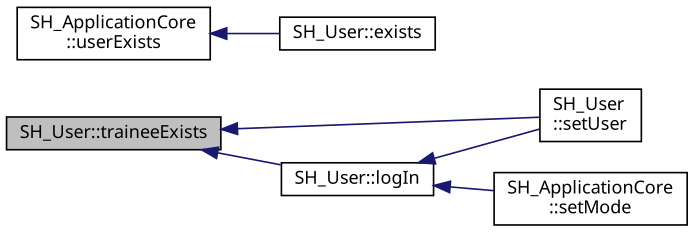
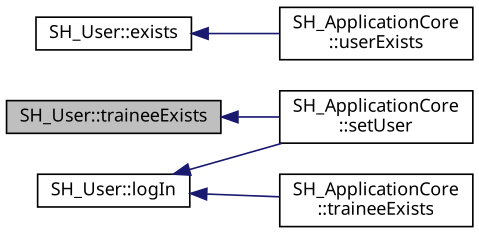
(253, 34) -> (244, 34)
(591, 115) -> (376, 117)
(249, 159) -> none
(591, 199) -> (376, 200)
